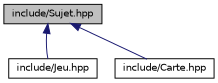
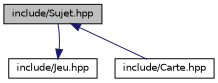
(46, 46) -> (59, 36)
